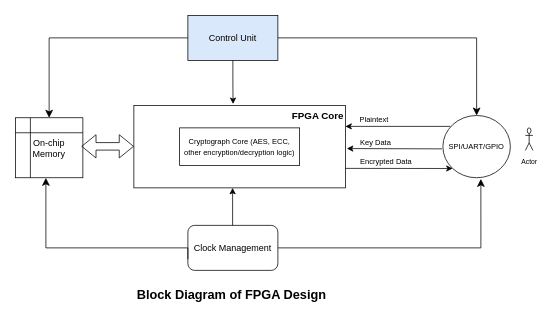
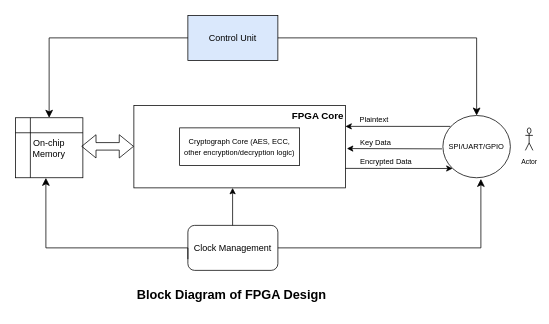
(233, 97) -> none
